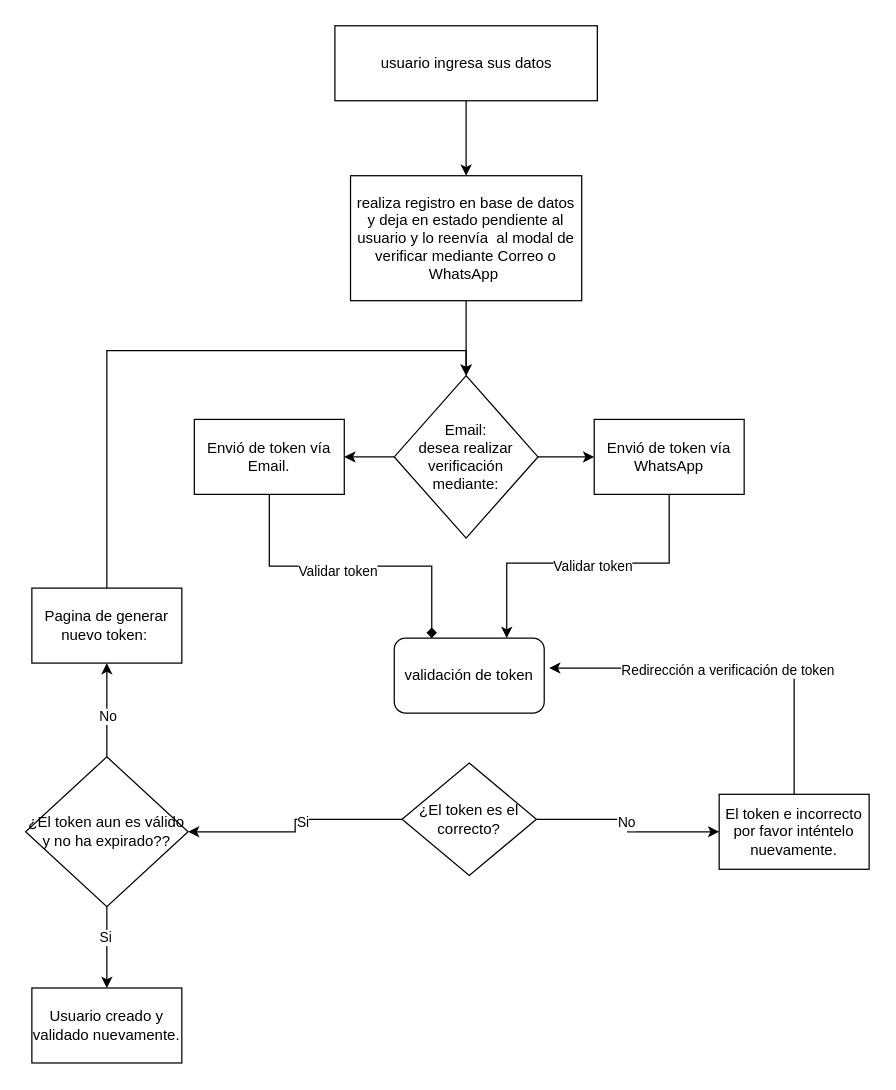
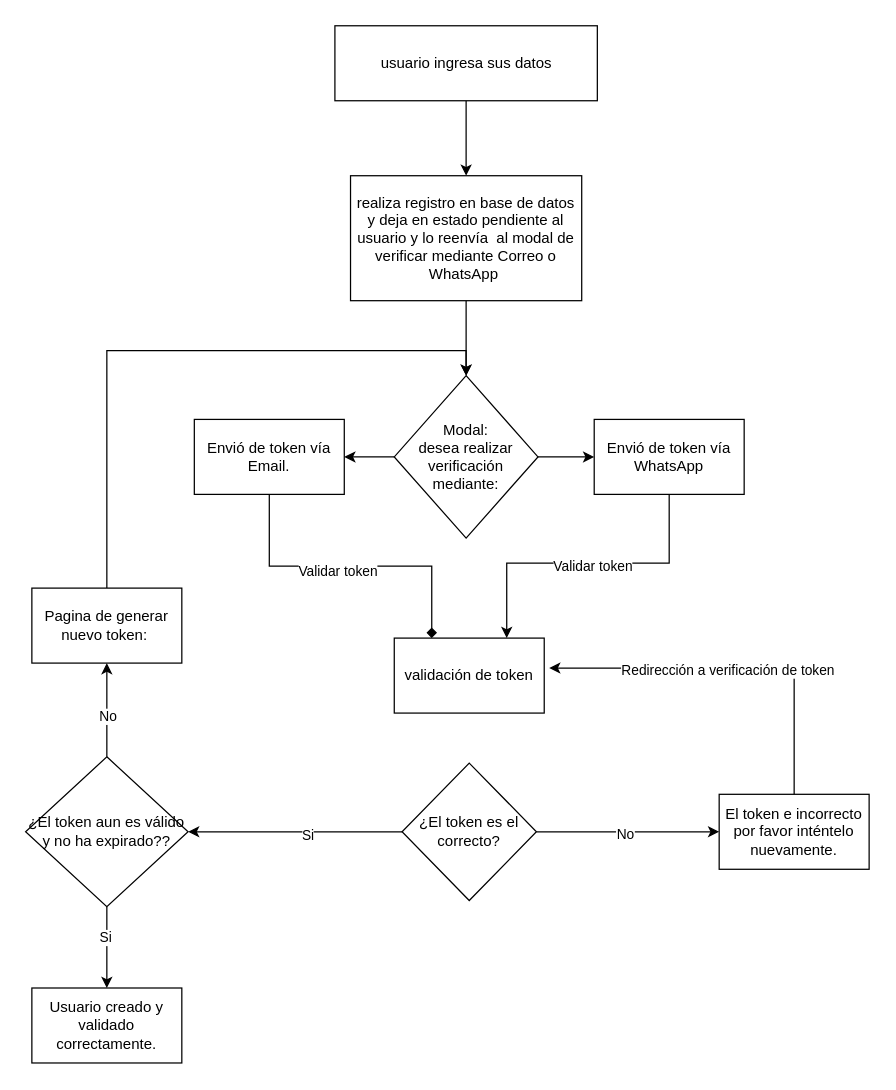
(466, 457) -> (466, 457)
(469, 676) -> (469, 676)
(469, 819) -> (469, 832)
(107, 1026) -> (107, 1026)
